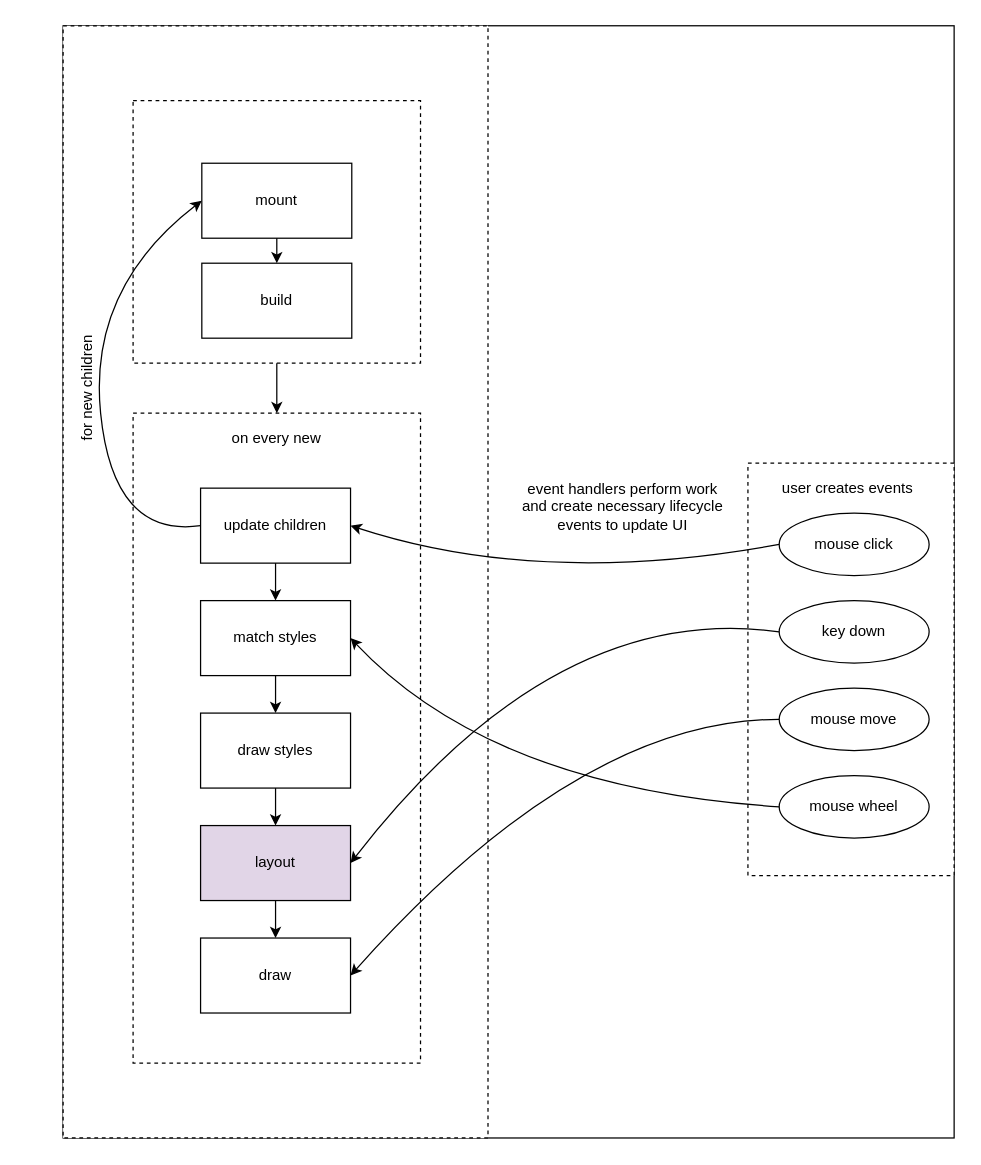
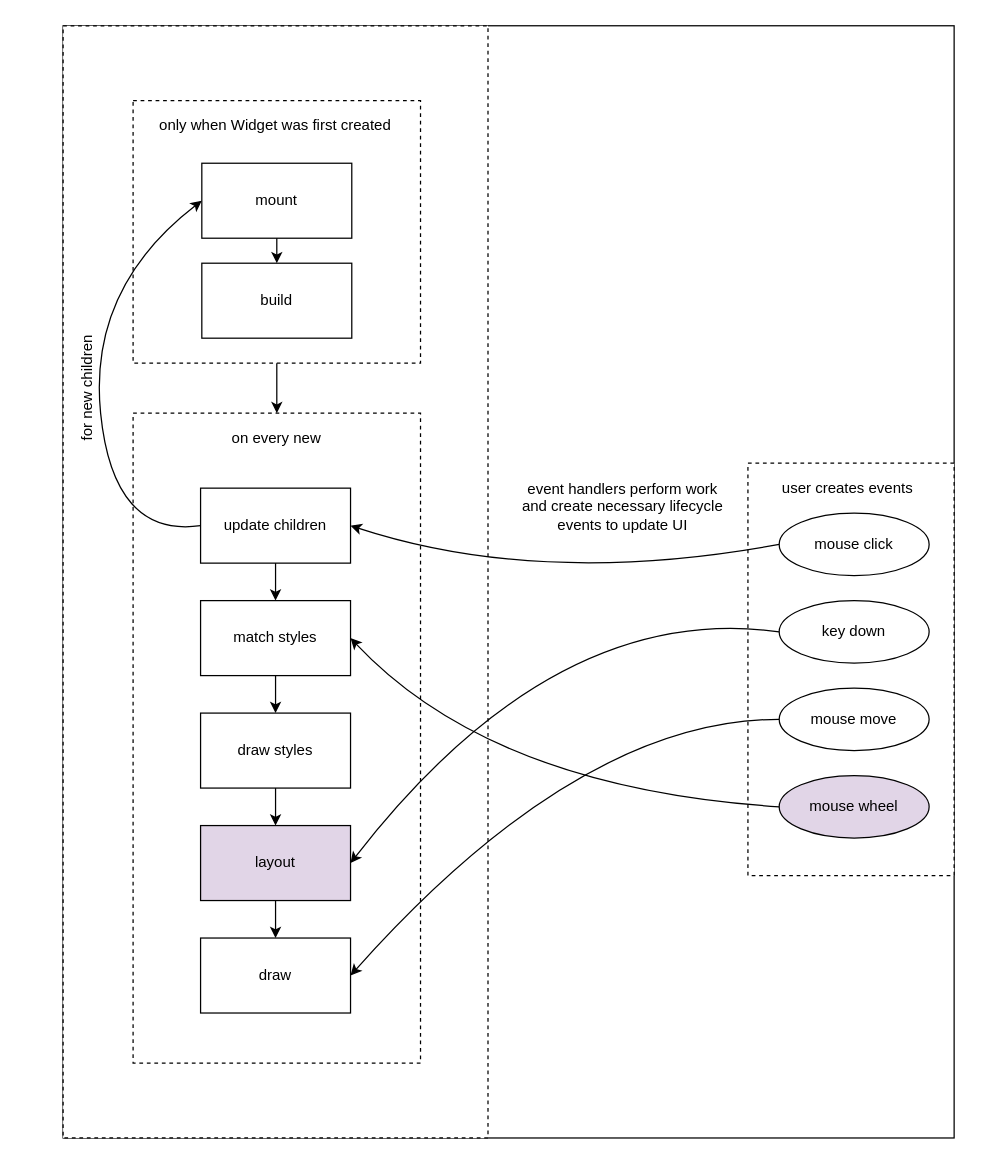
none -> (276, 126)
(854, 807) -> (854, 807)
